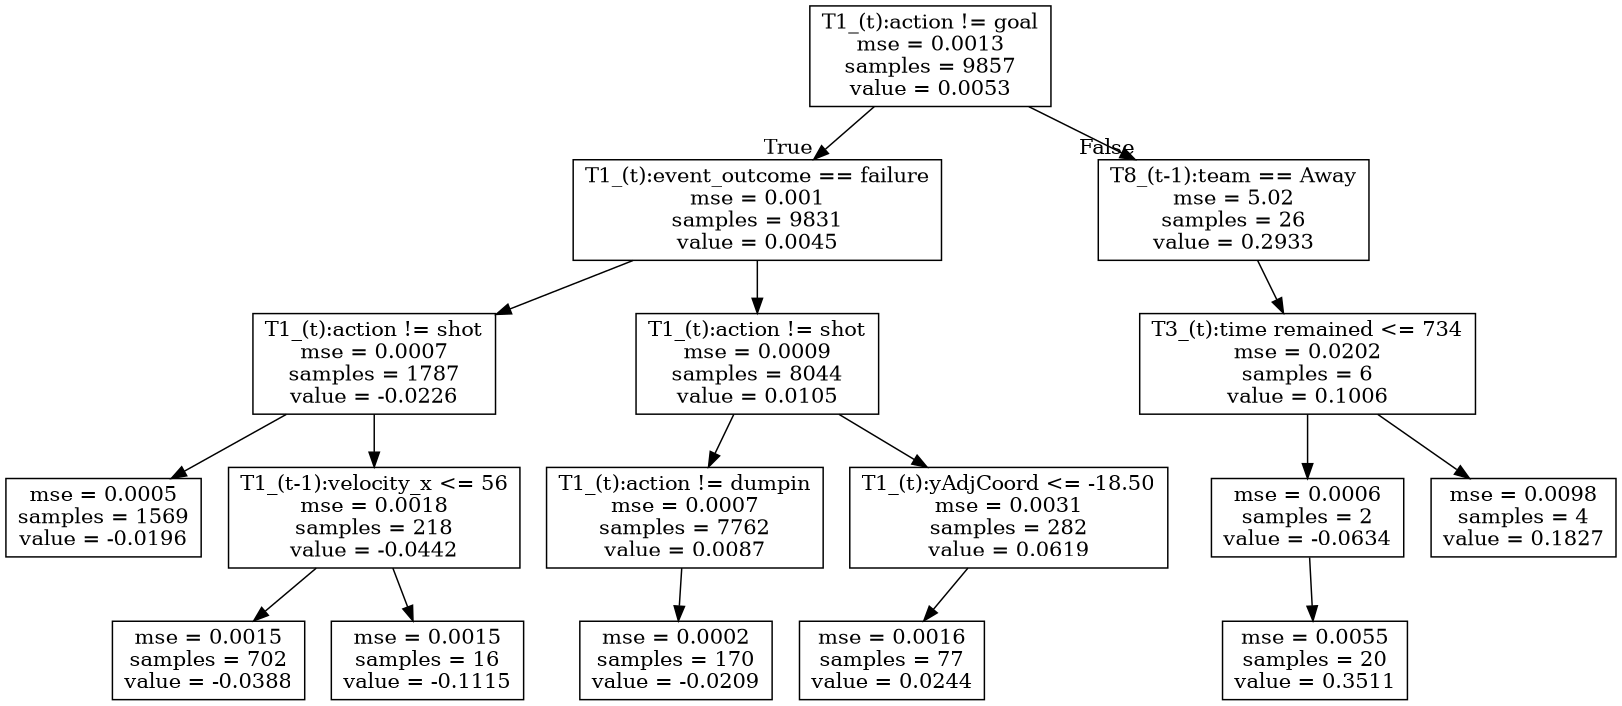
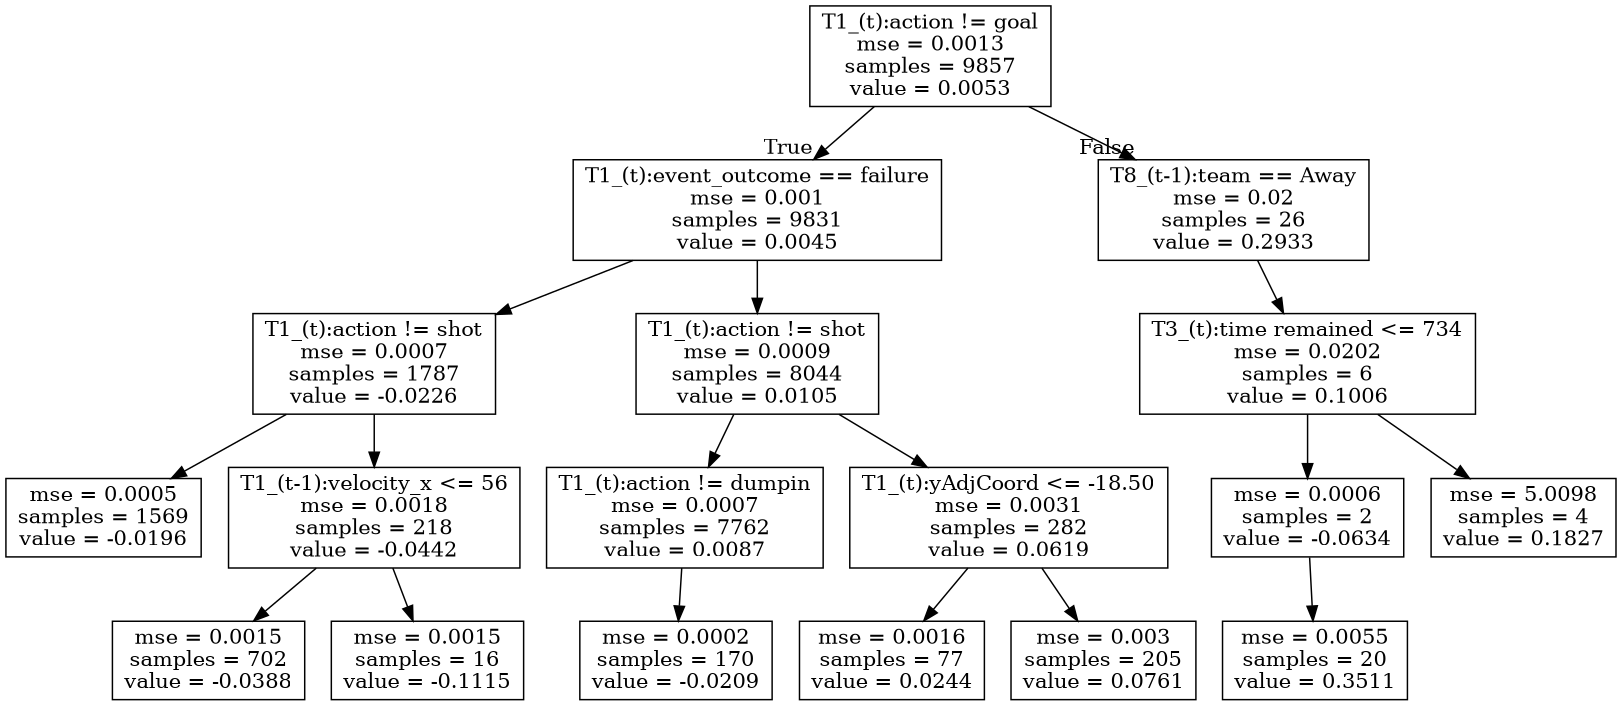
(1234, 210) -> (1234, 210)
(1524, 518) -> (1524, 518)
none -> (1103, 660)
